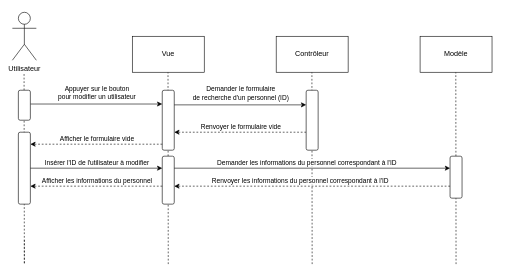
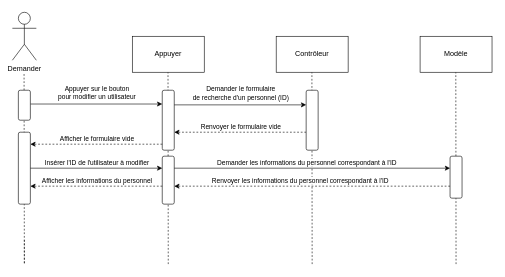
(168, 54) -> (168, 54)
(25, 69) -> (25, 69)
